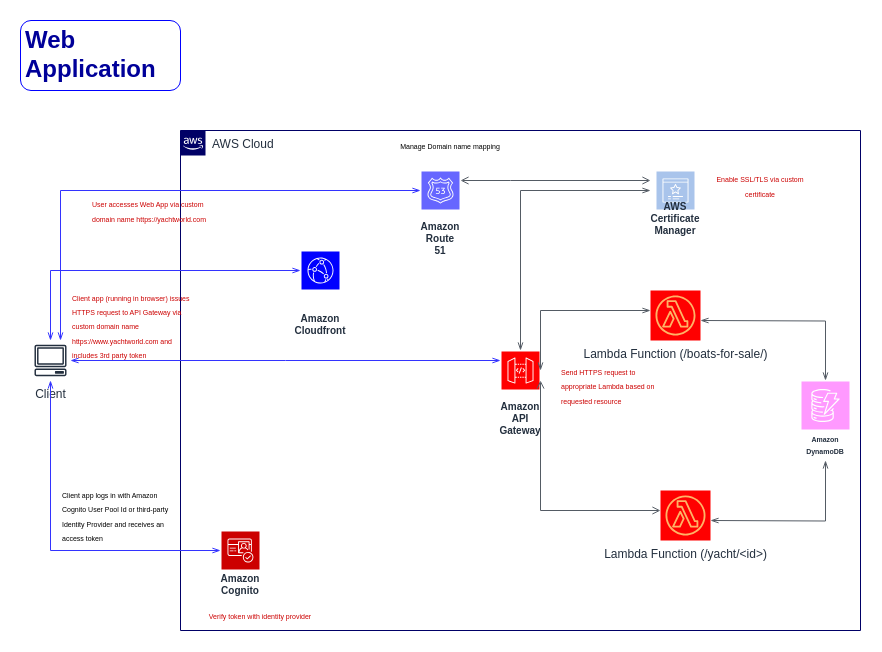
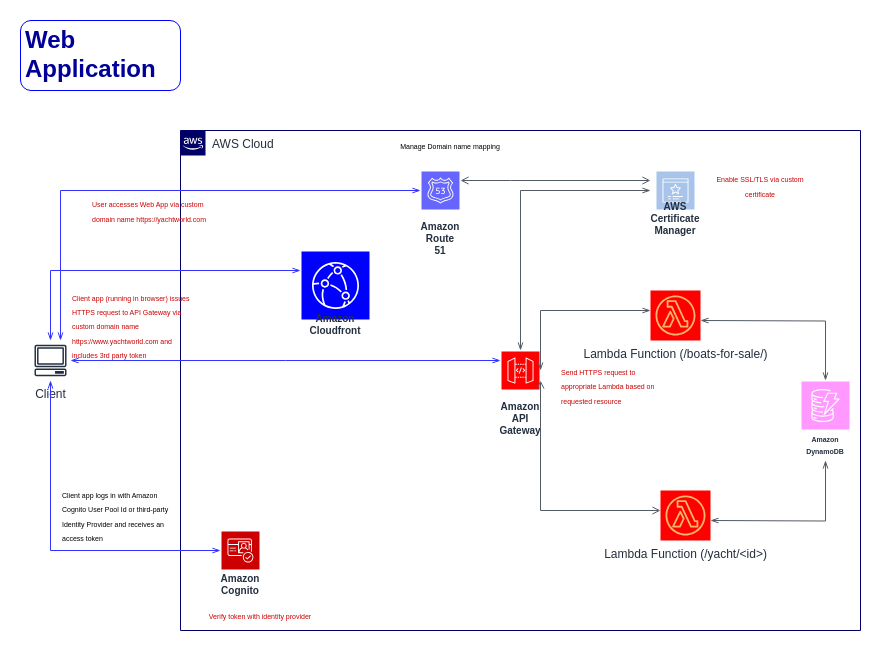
(321, 296) -> (336, 296)
